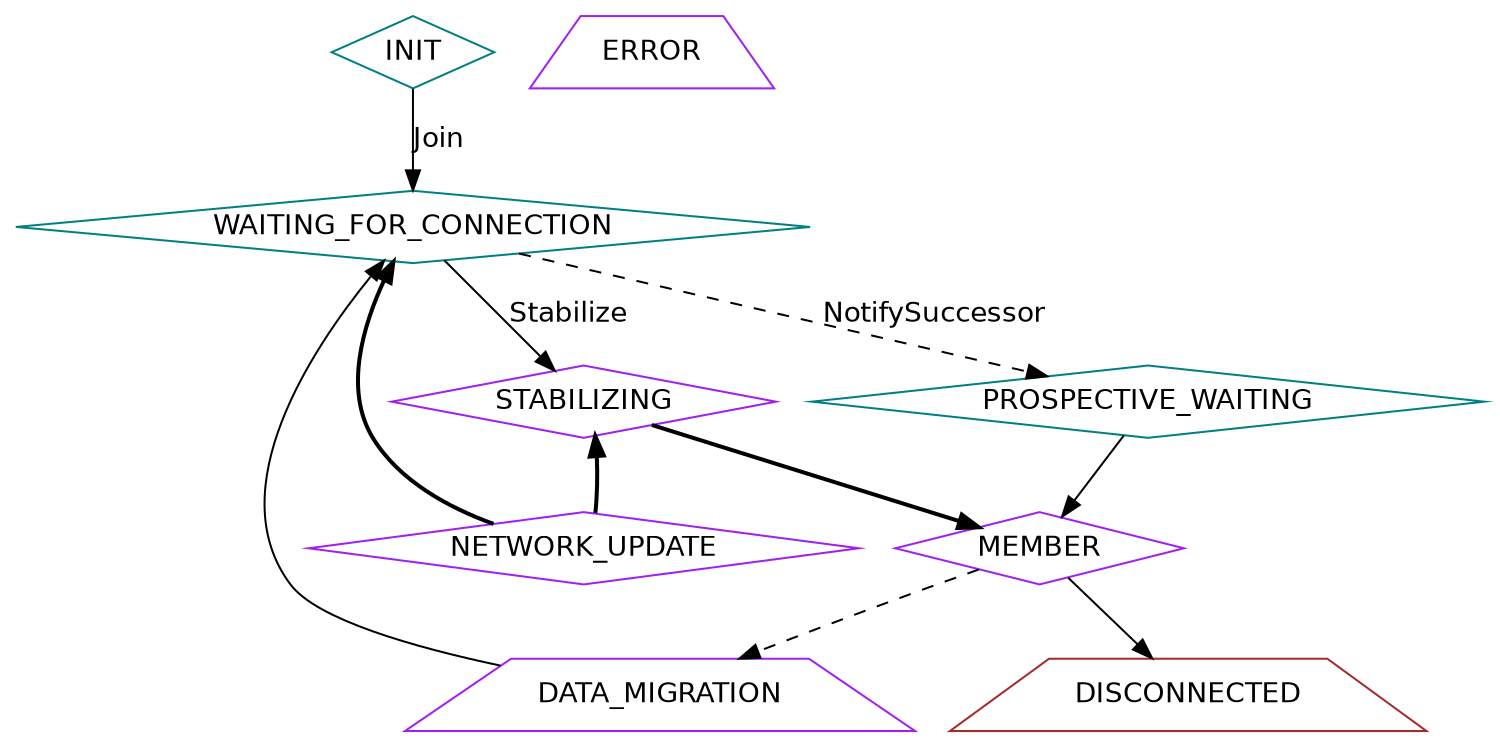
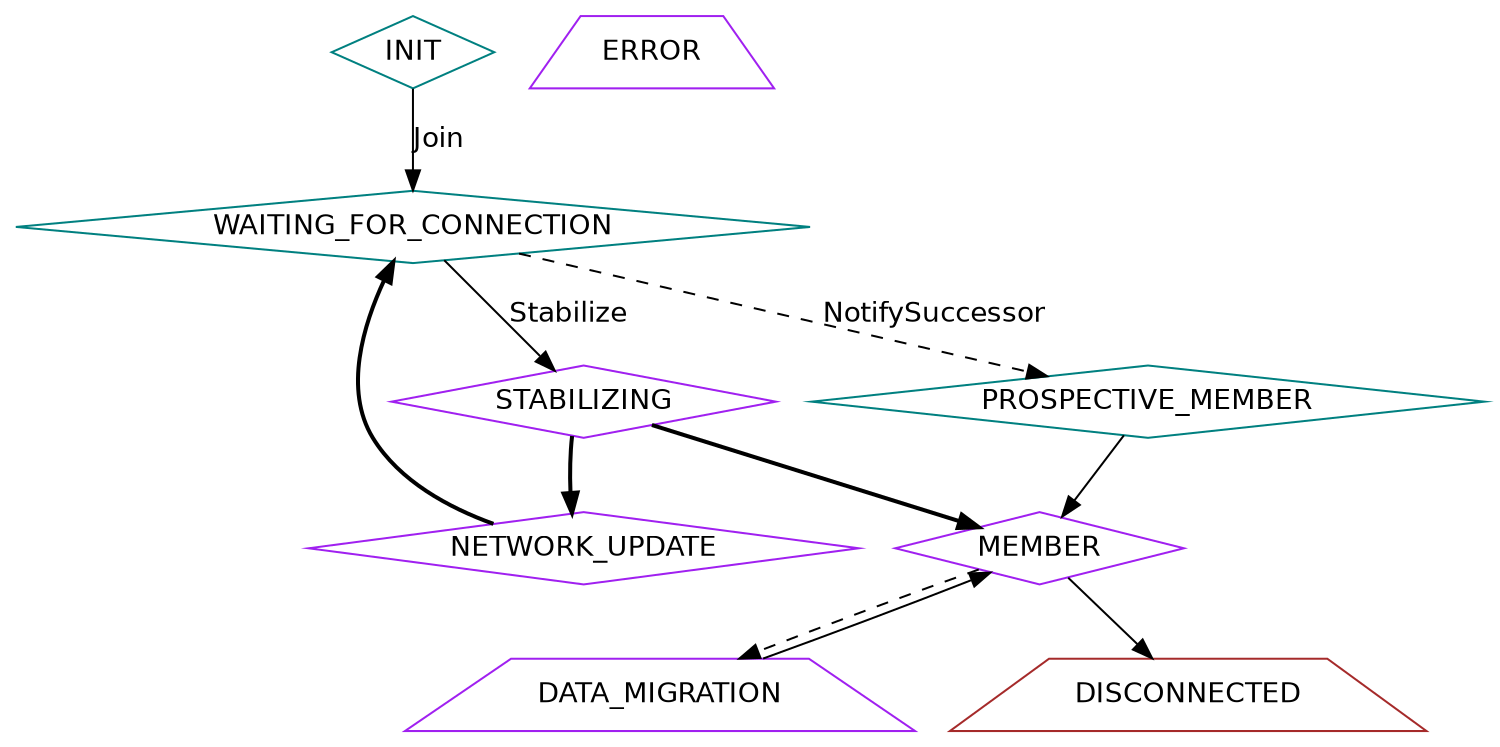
(1148, 402) -> (1148, 402)
(597, 485) -> (570, 464)
(269, 533) -> (867, 620)
